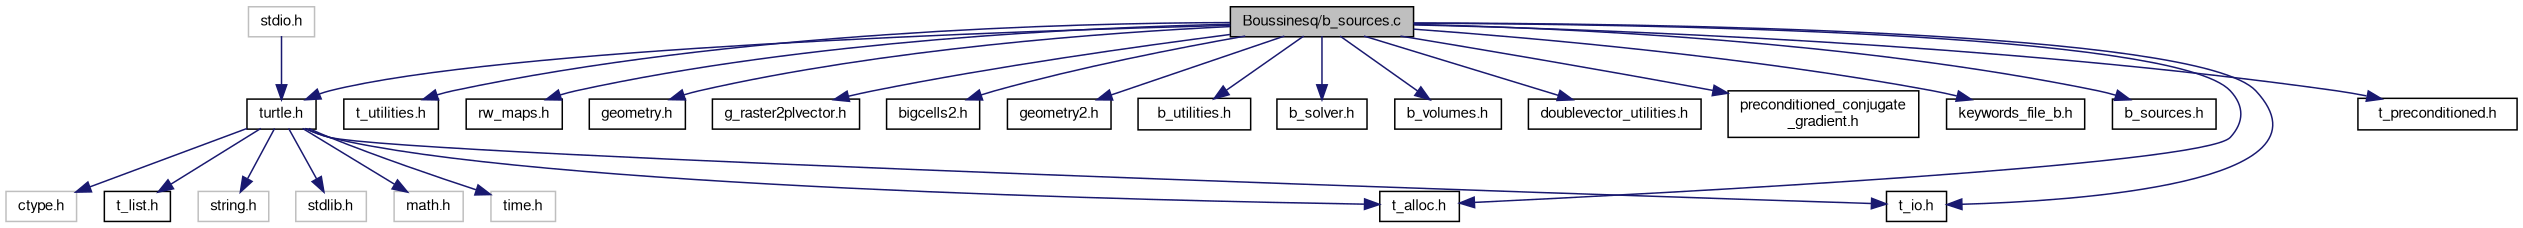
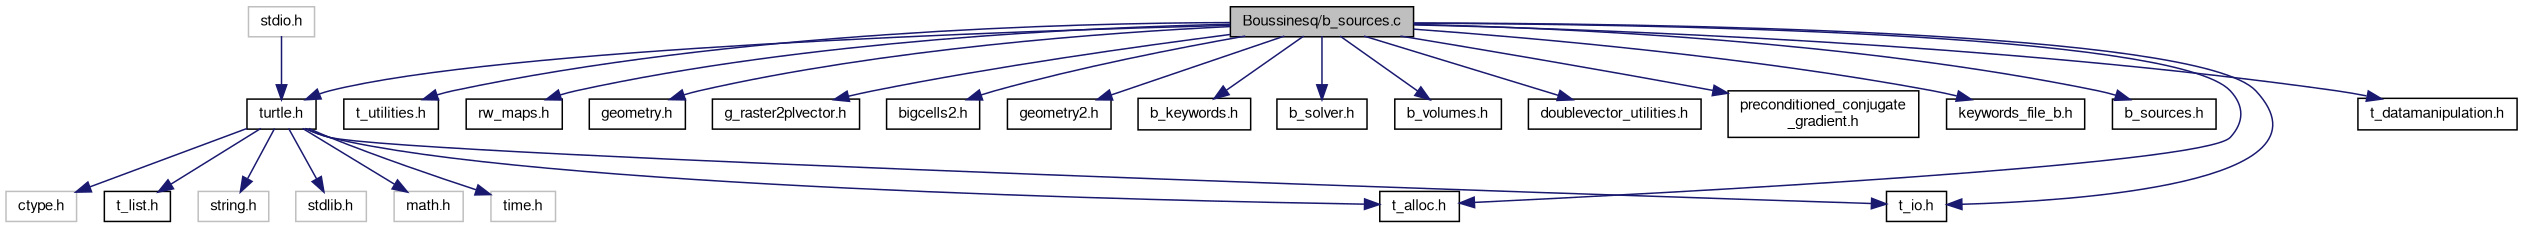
(1194, 114) -> (1194, 114)
(2438, 114) -> (2438, 114)
